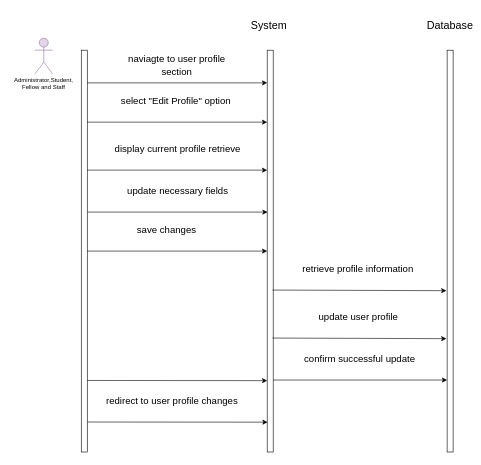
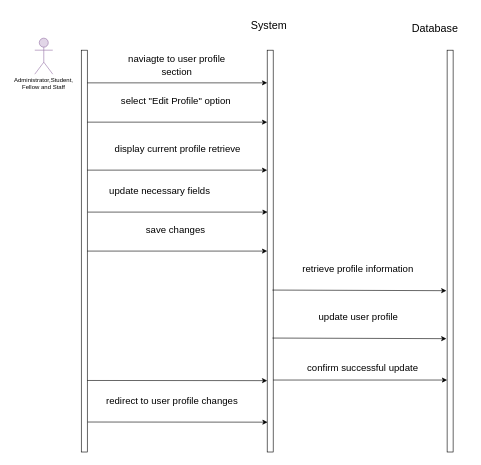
(450, 26) -> (435, 29)
(178, 191) -> (160, 191)
(167, 230) -> (176, 230)
(360, 359) -> (363, 368)
